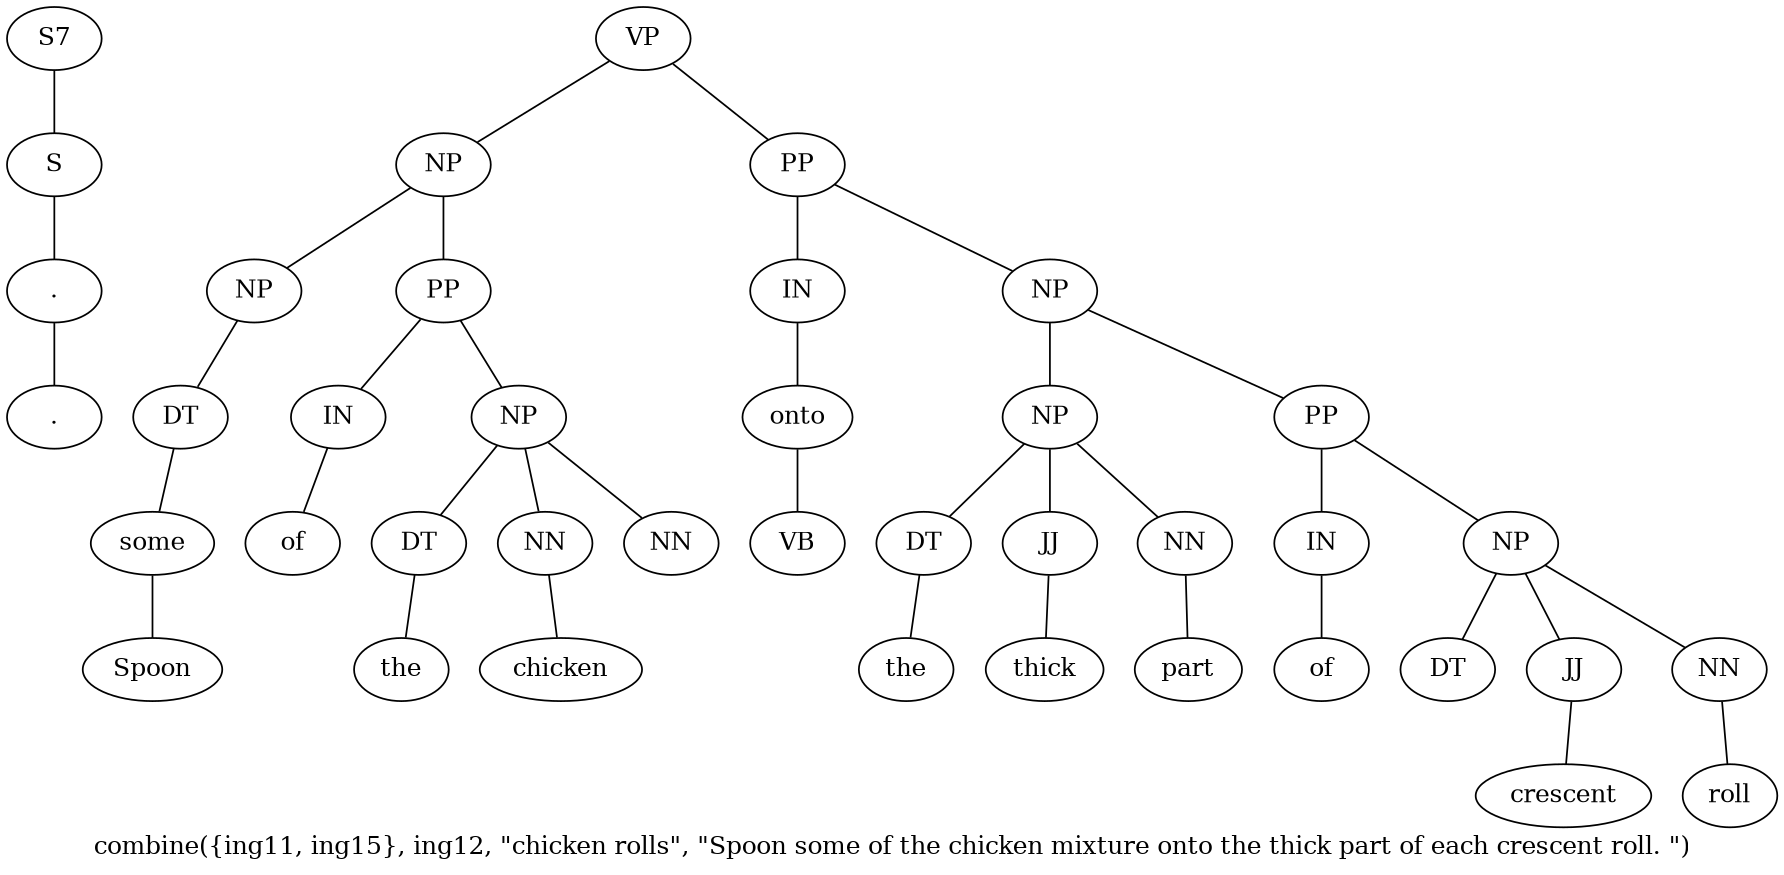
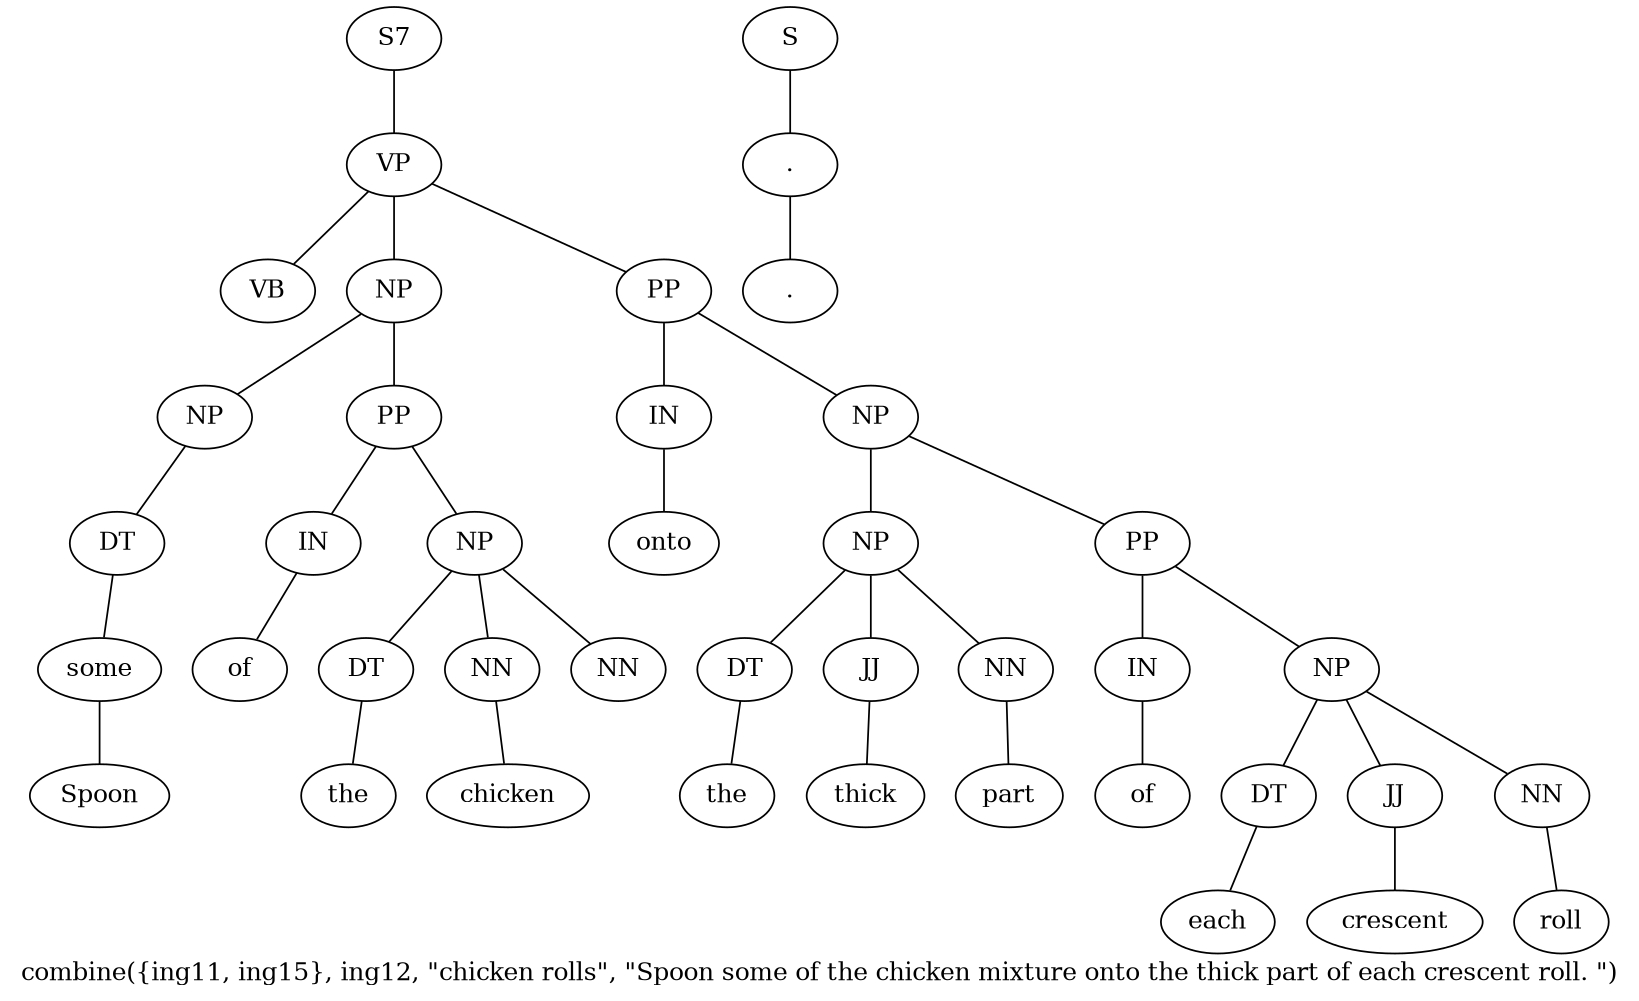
(54, 102) -> (394, 102)
(798, 480) -> (331, 228)
none -> (1218, 922)
